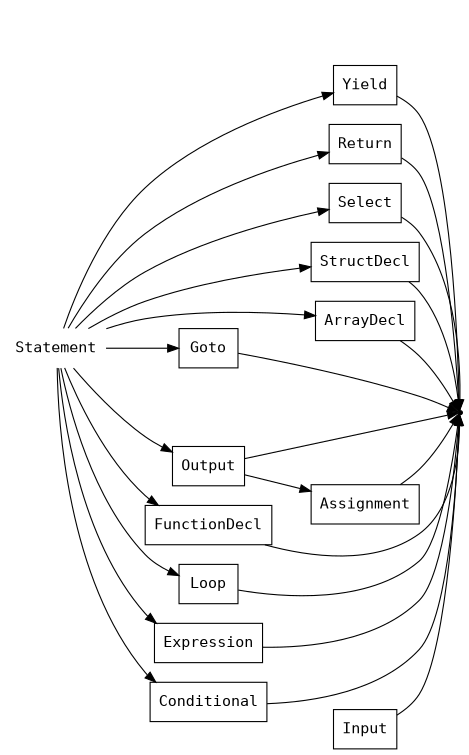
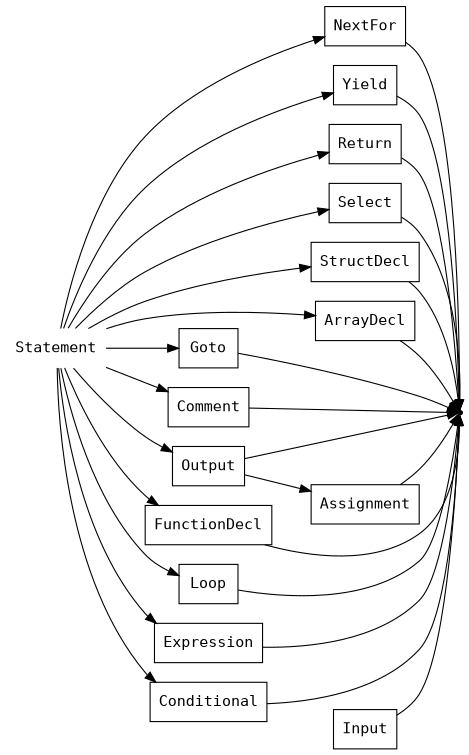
none -> (365, 26)
none -> (209, 407)
